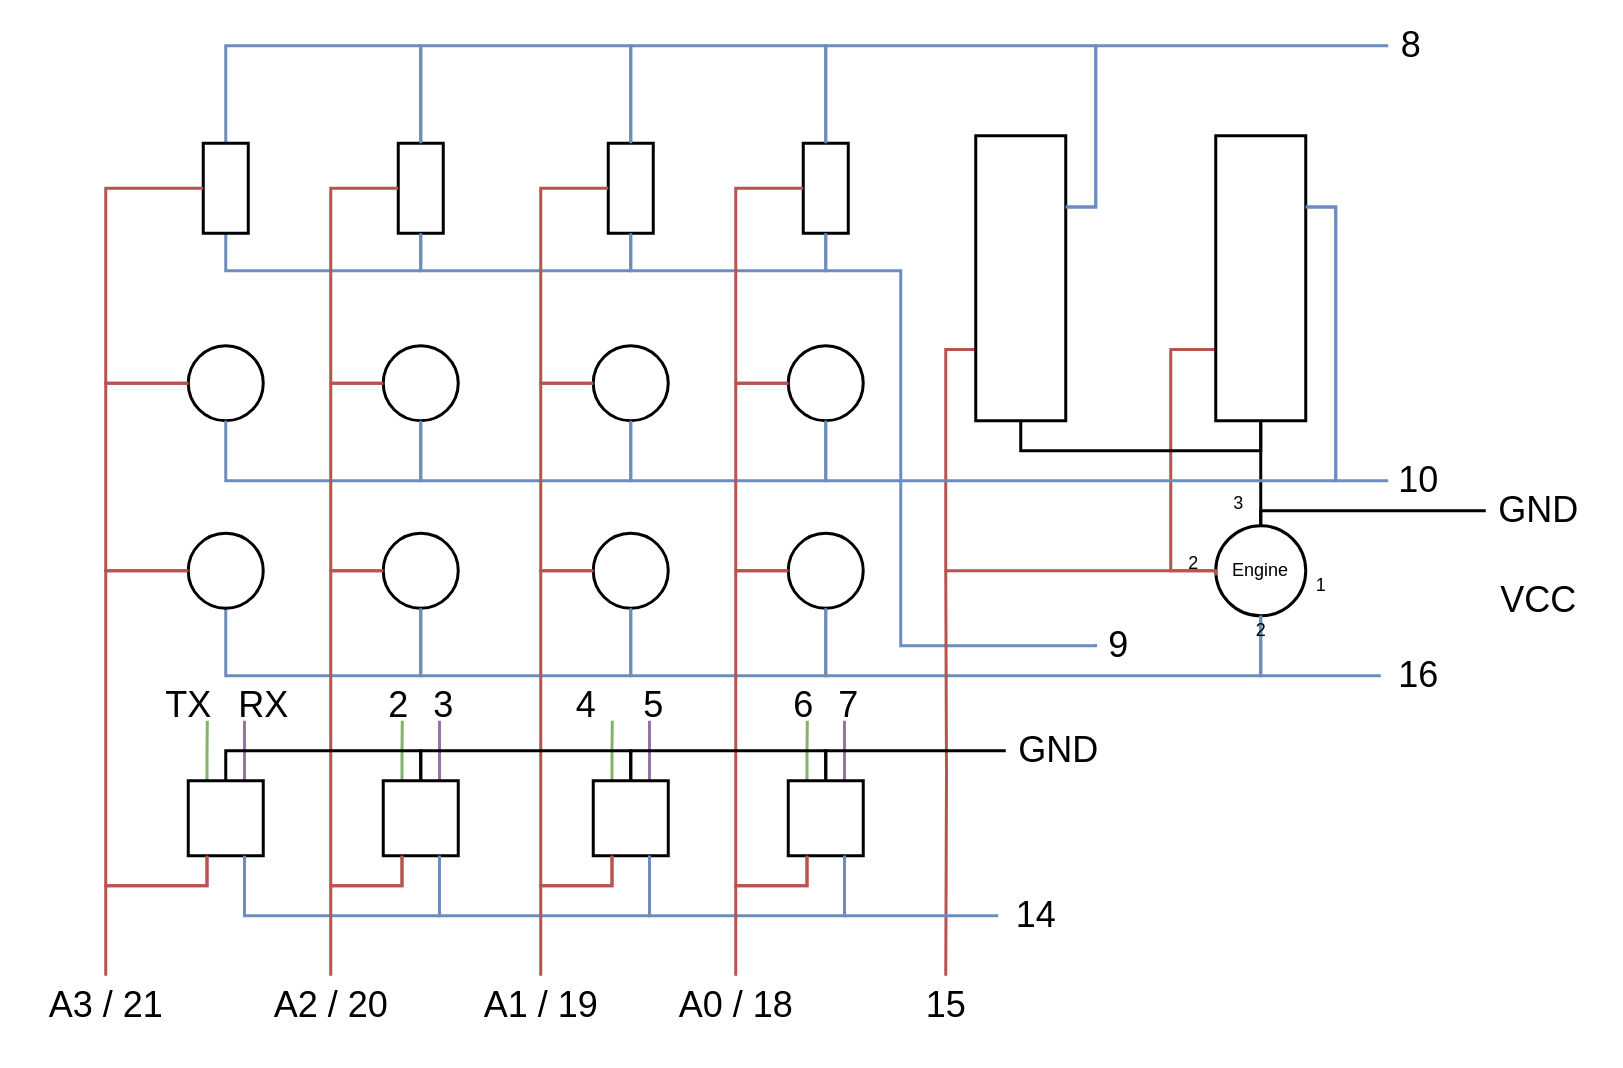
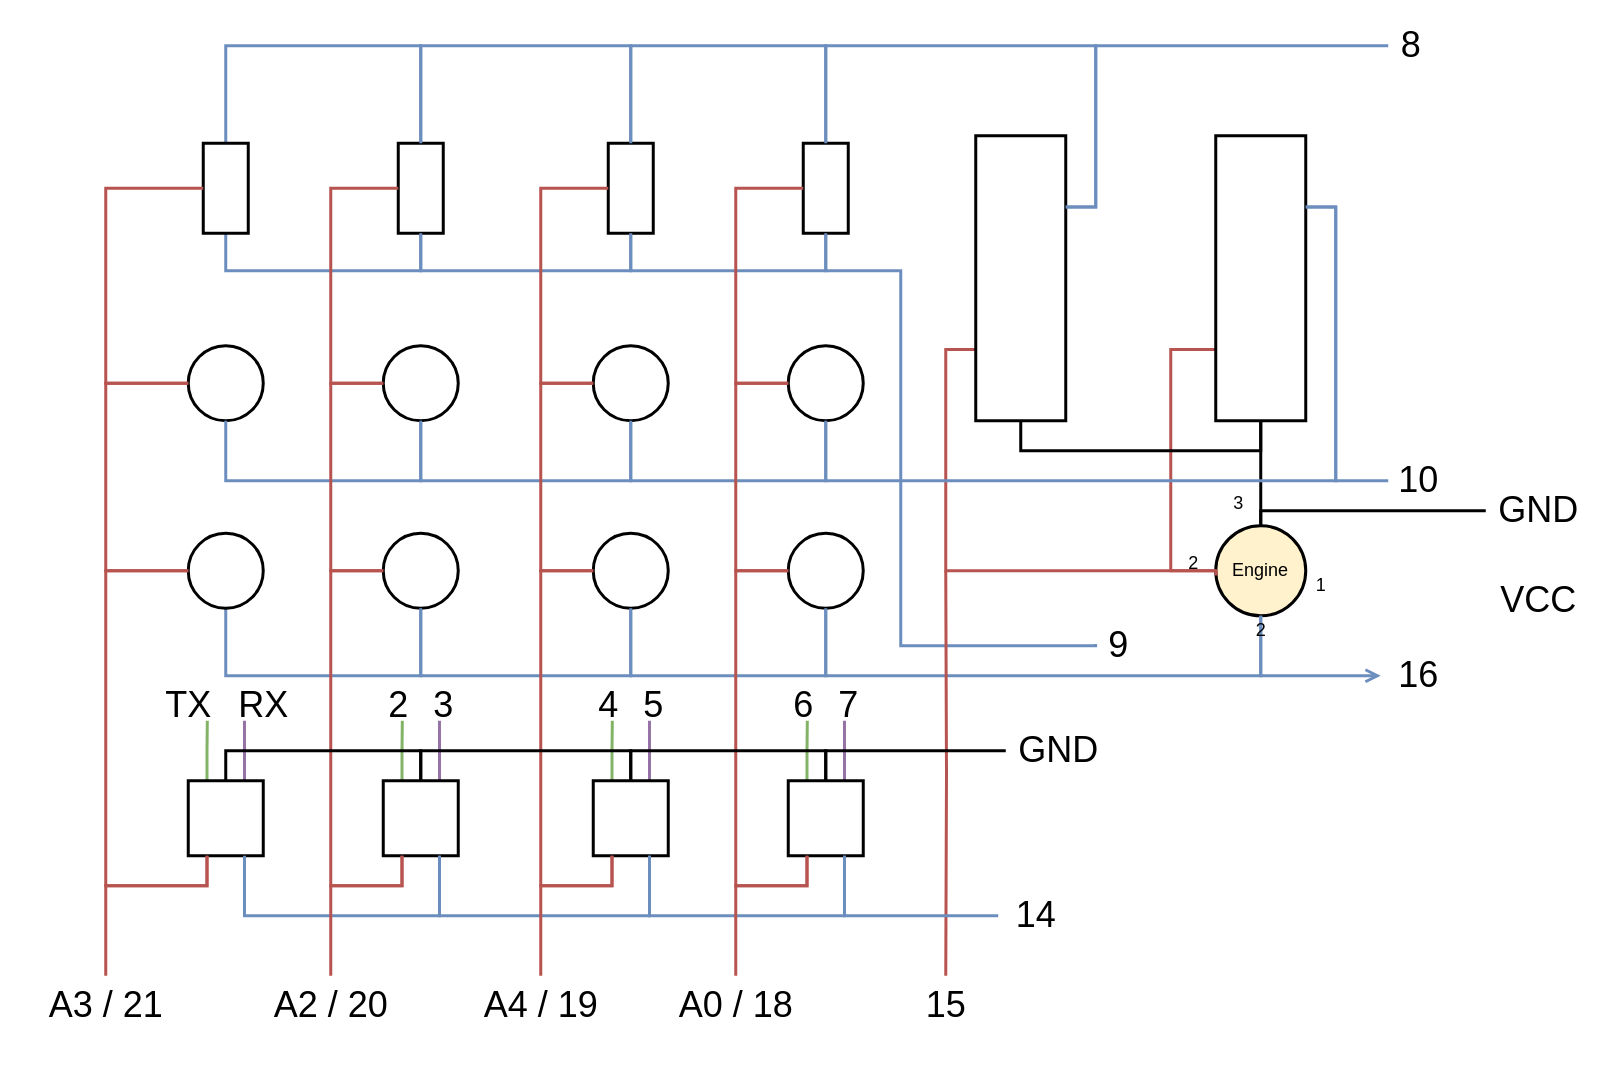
(1261, 571) -> (1261, 571)
(1374, 676) -> (1370, 676)
(586, 706) -> (608, 706)
(542, 1006) -> (542, 1006)
